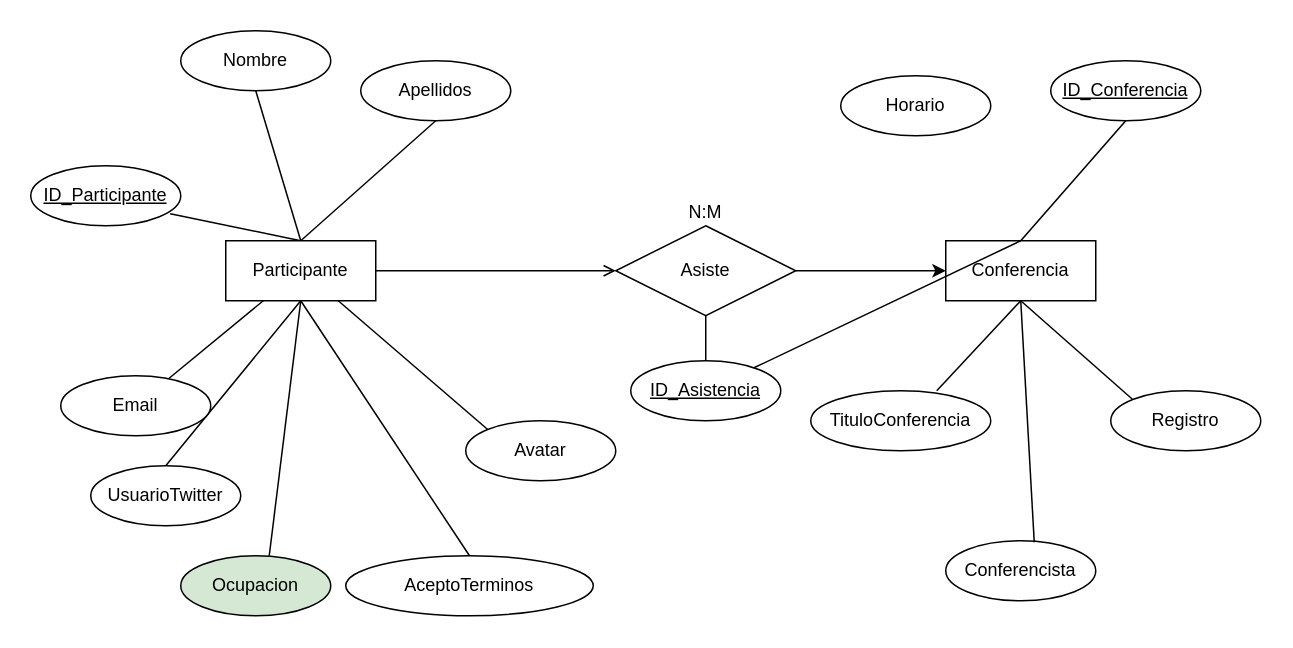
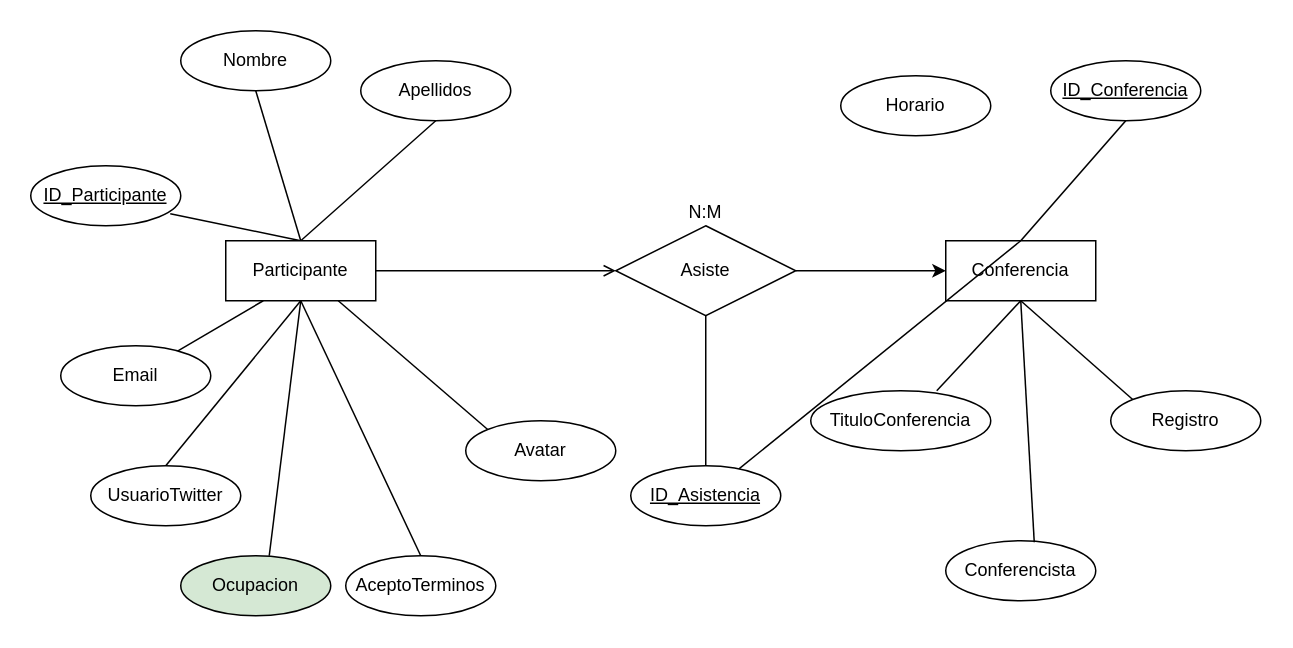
(706, 391) -> (706, 496)
(136, 406) -> (136, 376)
(470, 586) -> (421, 586)
